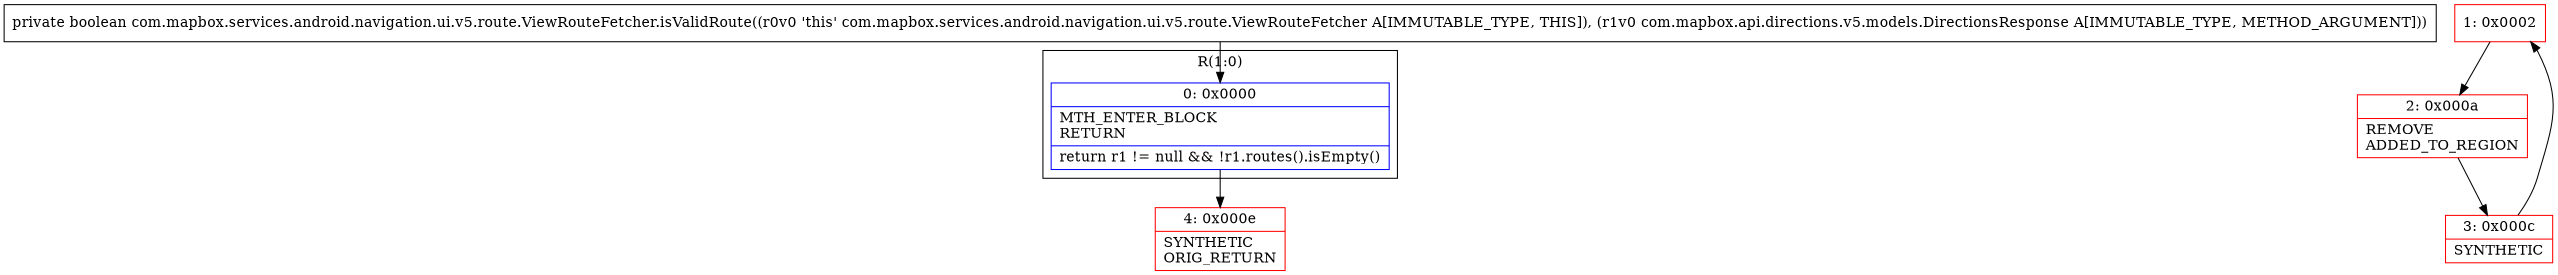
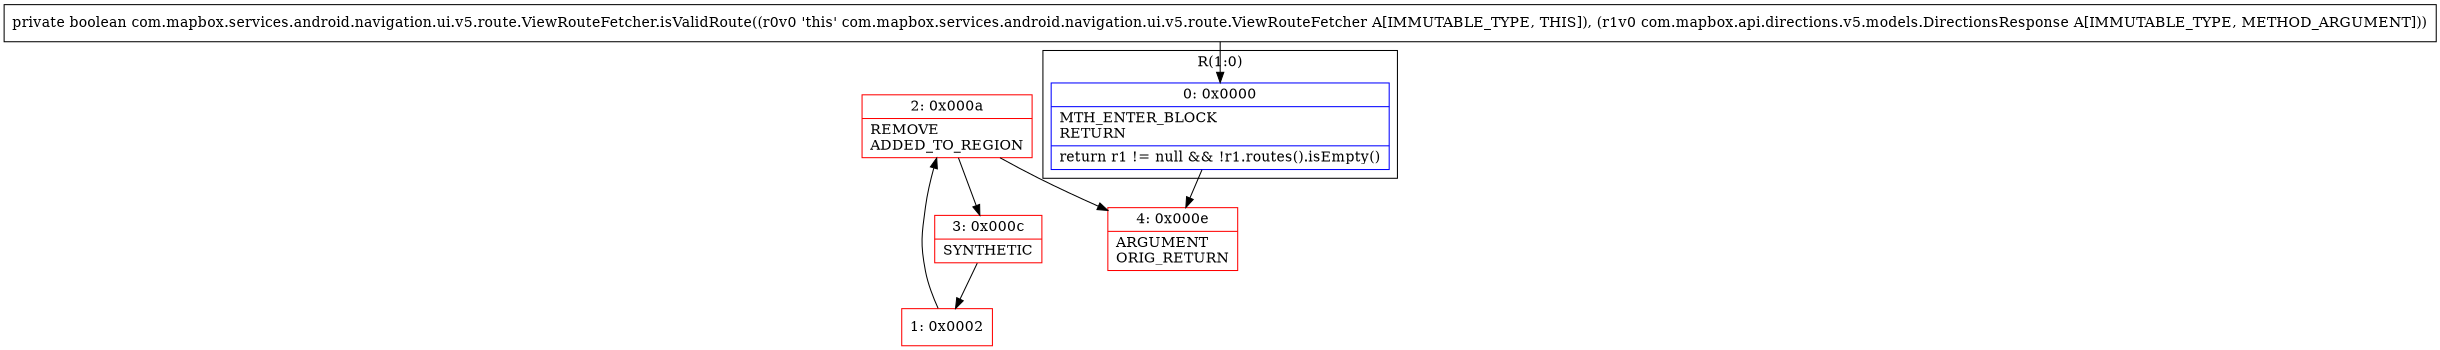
none -> (1054, 186)
(1209, 243) -> (1162, 243)
